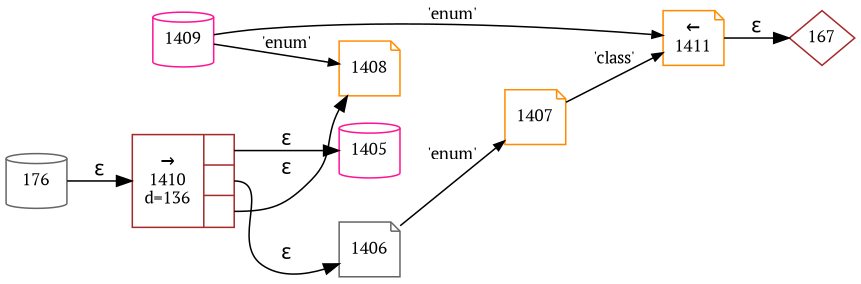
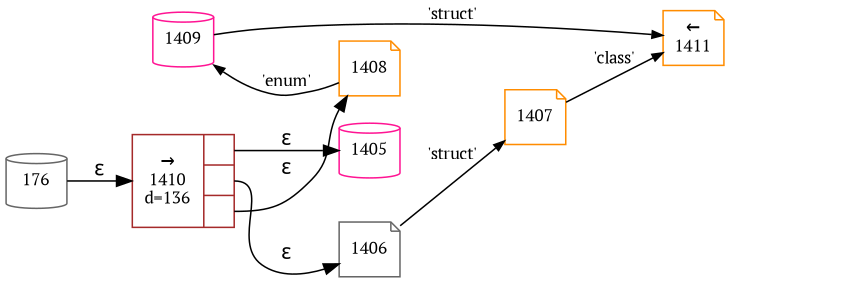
(452, 15) -> (452, 15)
(822, 38) -> none
(271, 53) -> (279, 95)
(452, 155) -> (452, 155)
